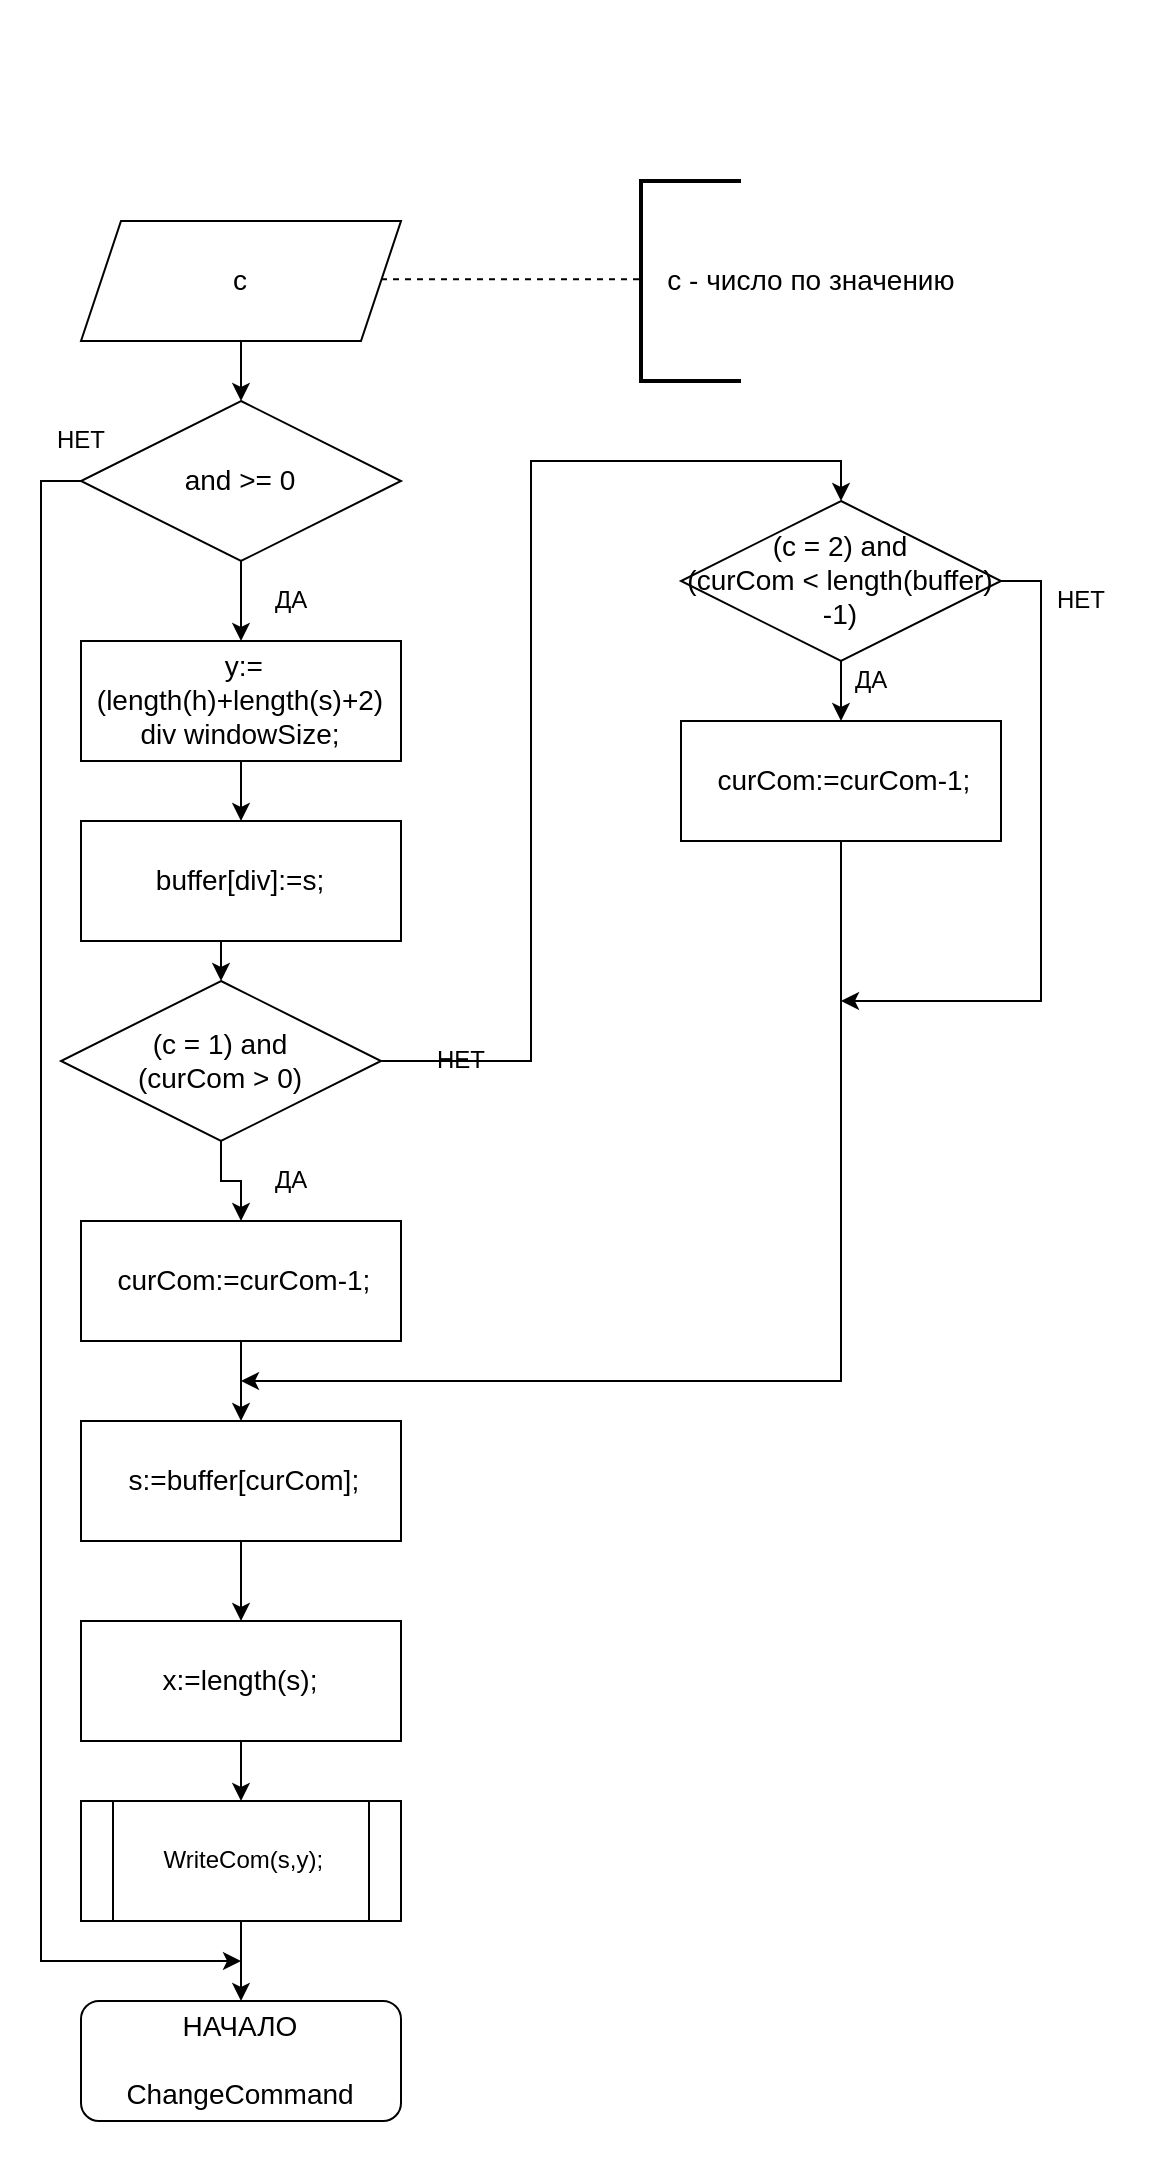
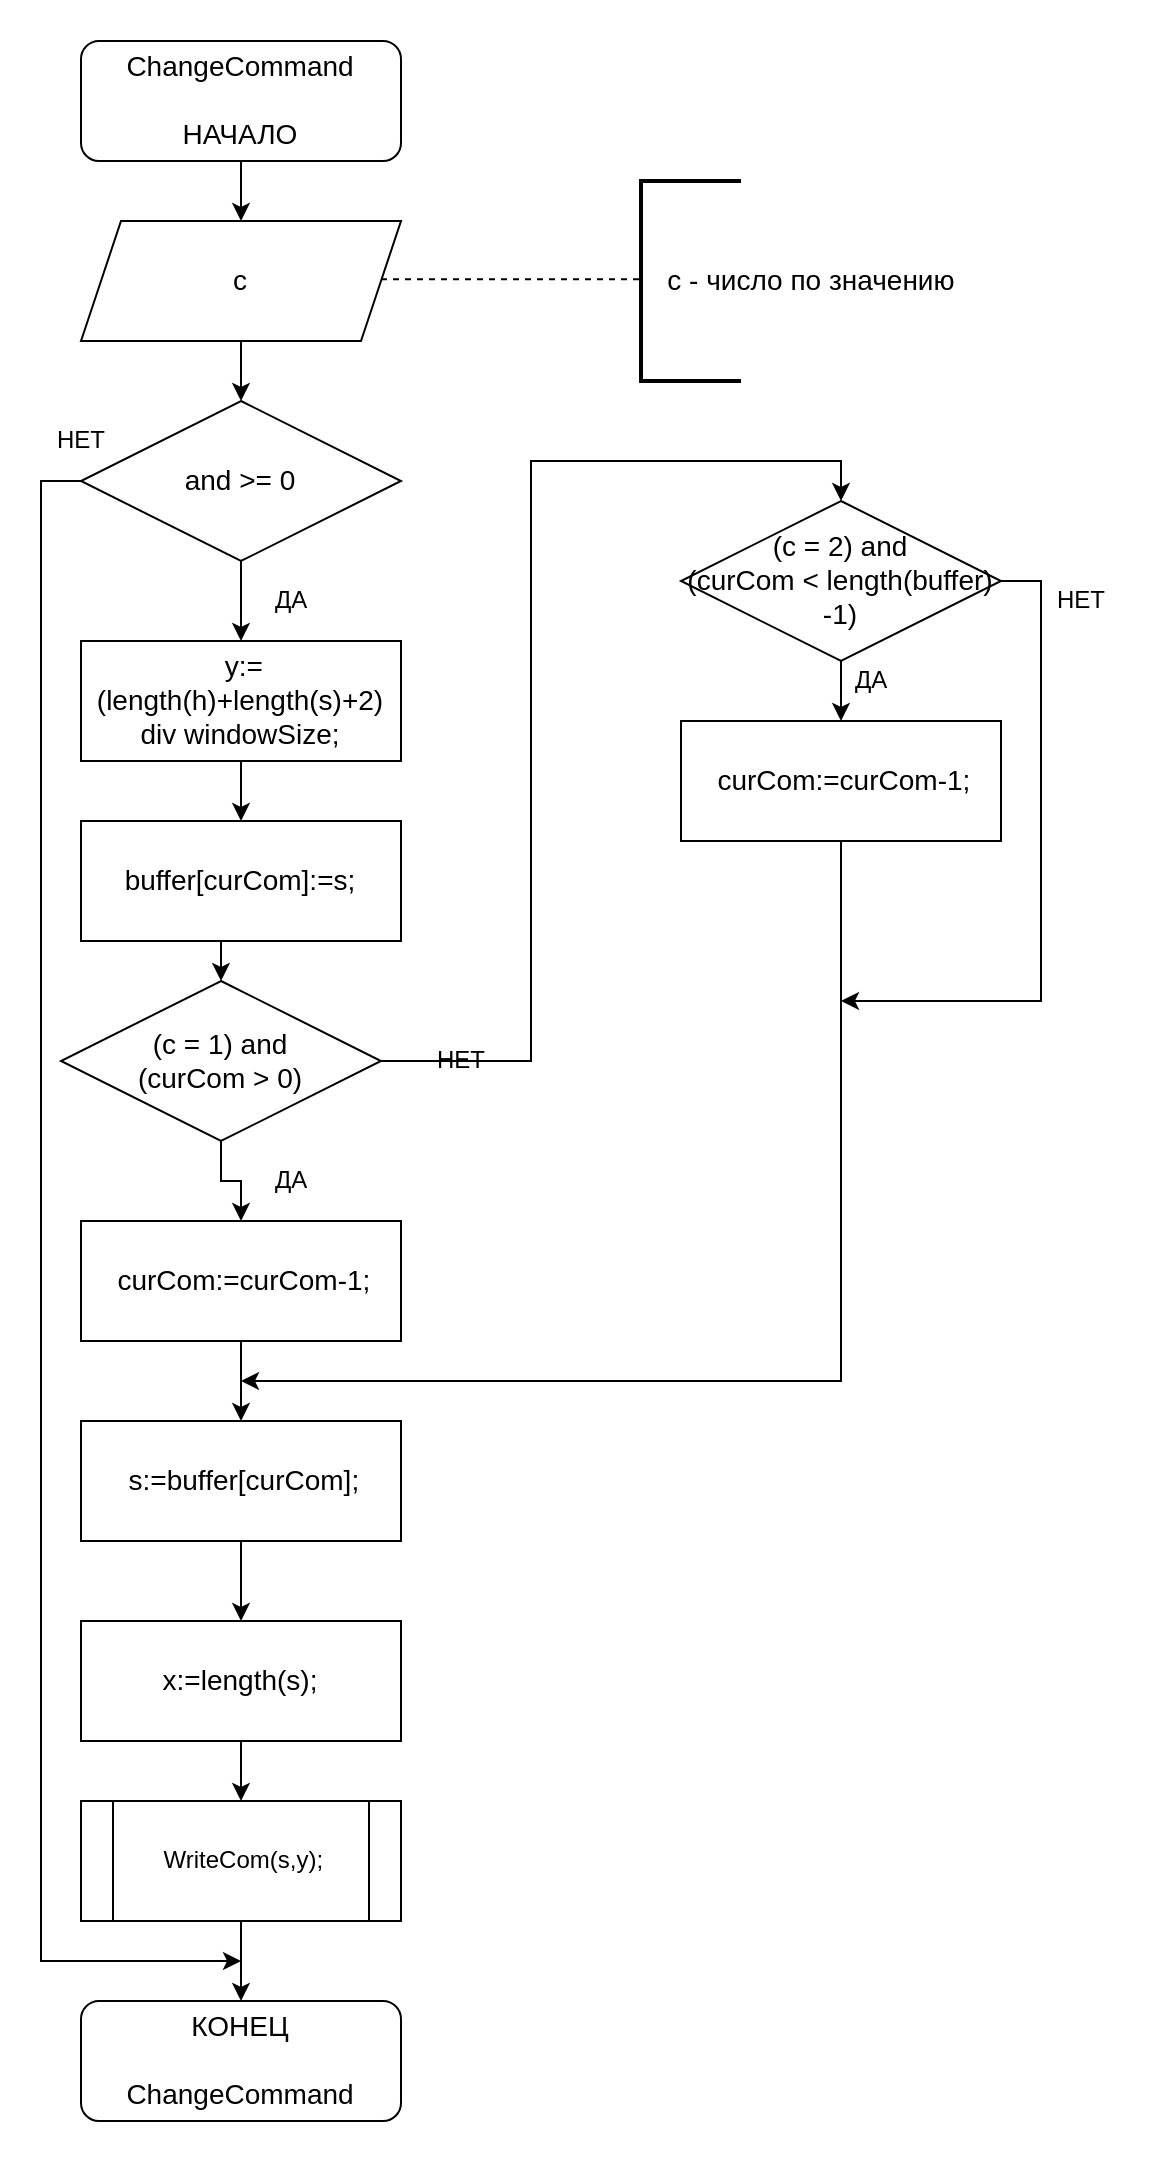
none -> (241, 101)
none -> (241, 184)
(241, 881) -> (241, 881)
(241, 2061) -> (241, 2061)
